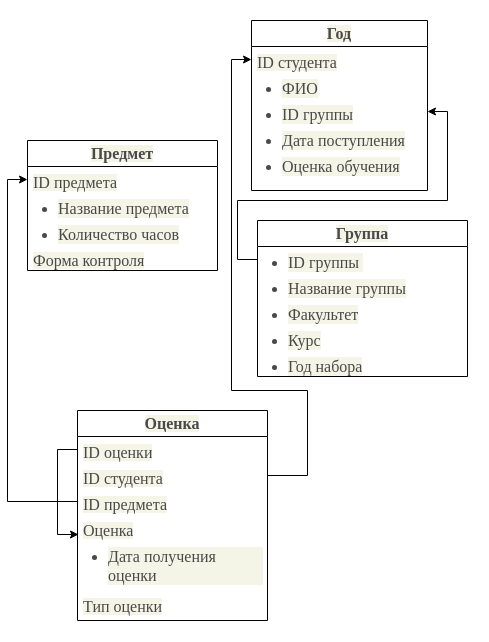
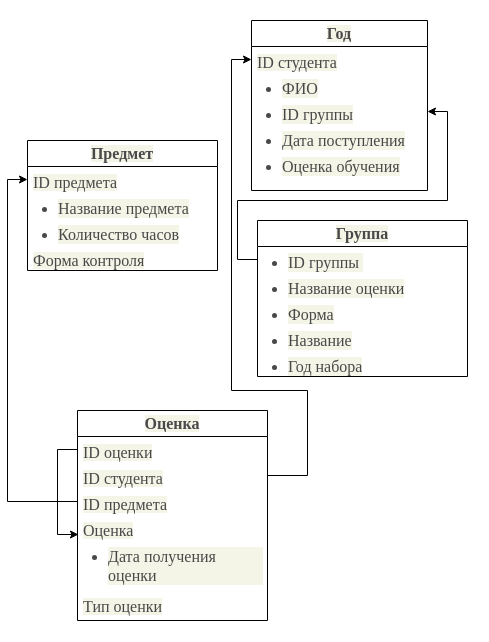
(312, 287) -> (312, 287)
(294, 313) -> (280, 313)
(277, 339) -> (290, 339)
